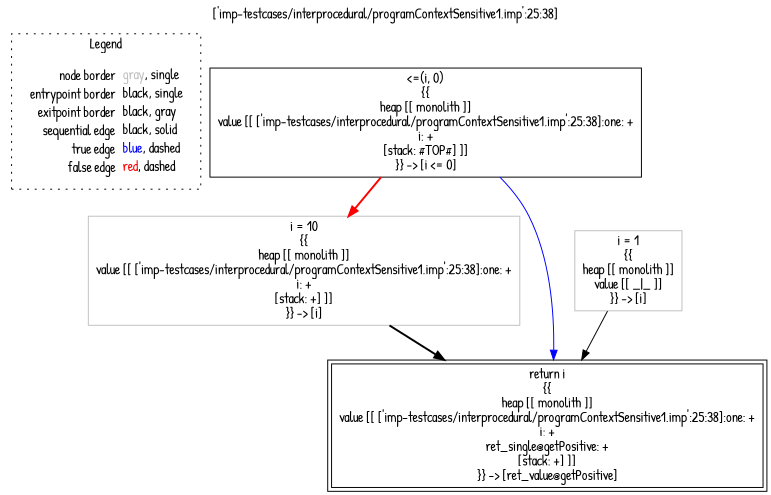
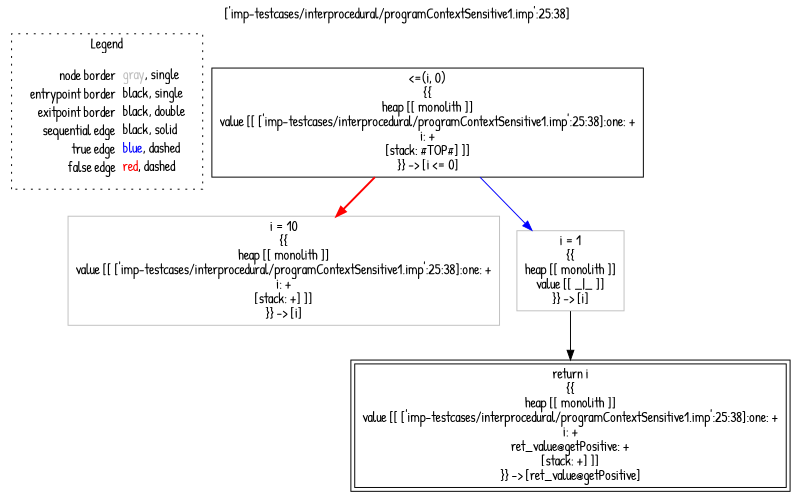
(163, 112) -> (167, 112)
(544, 258) -> (503, 200)
(413, 340) -> none
(547, 447) -> (570, 447)
